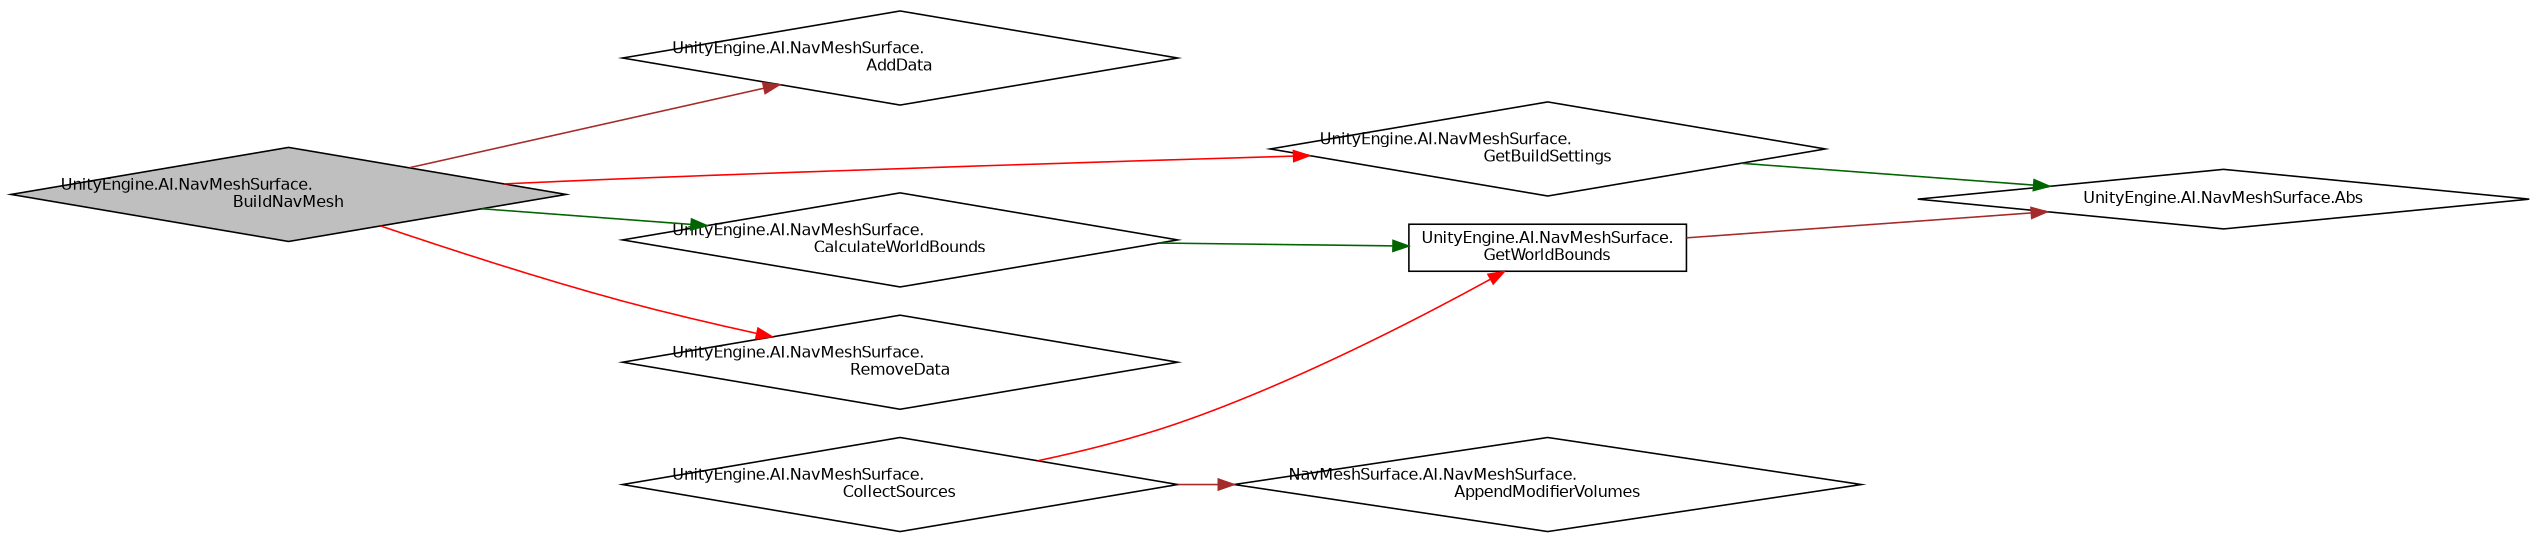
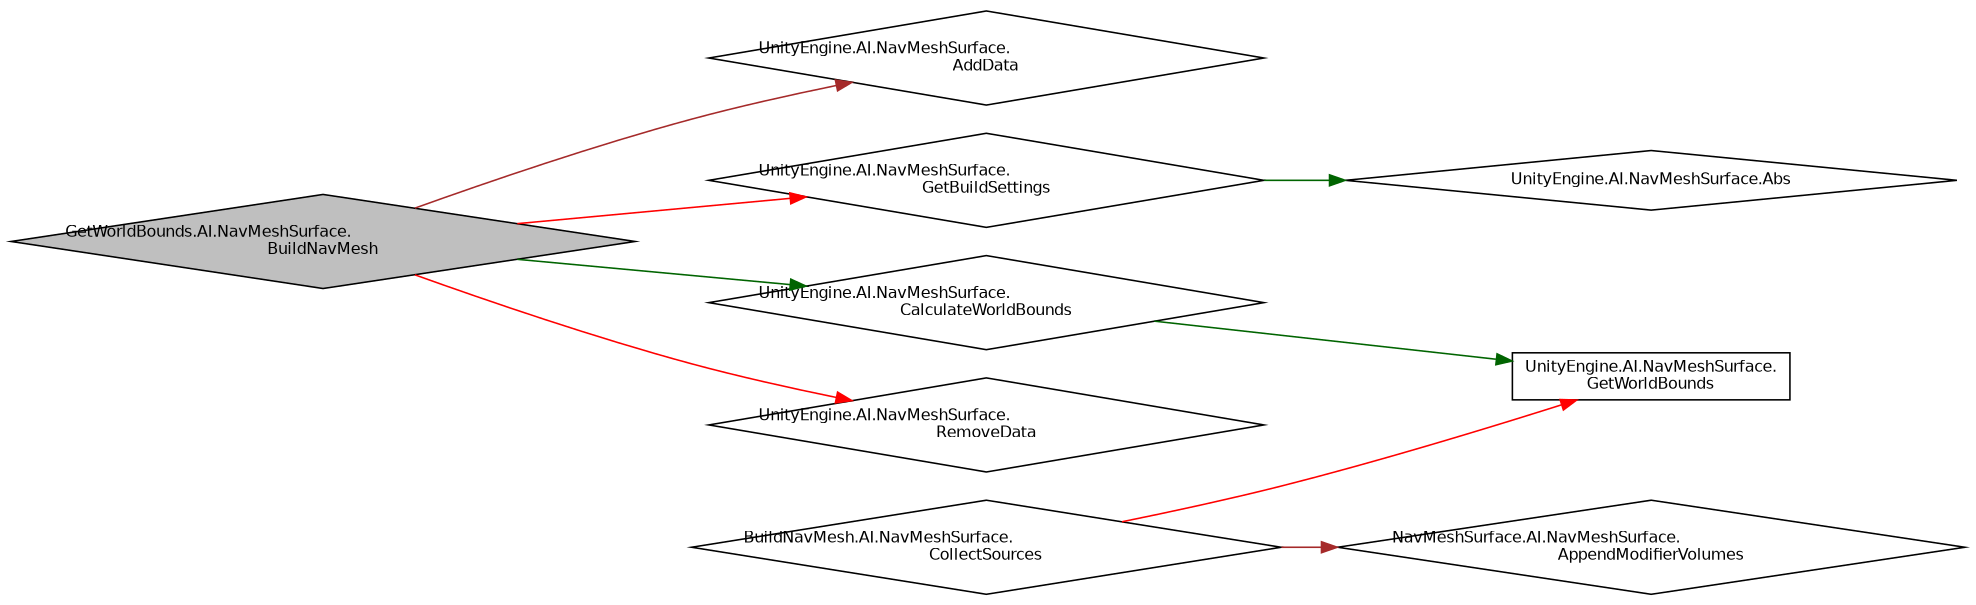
(289, 194) -> (323, 241)
(1859, 225) -> none
(900, 485) -> (986, 547)
